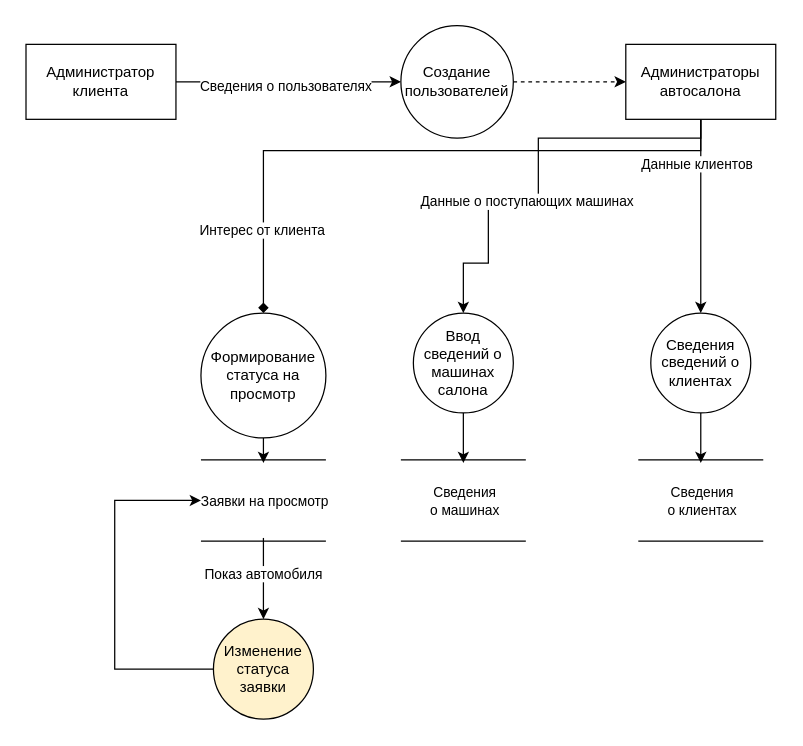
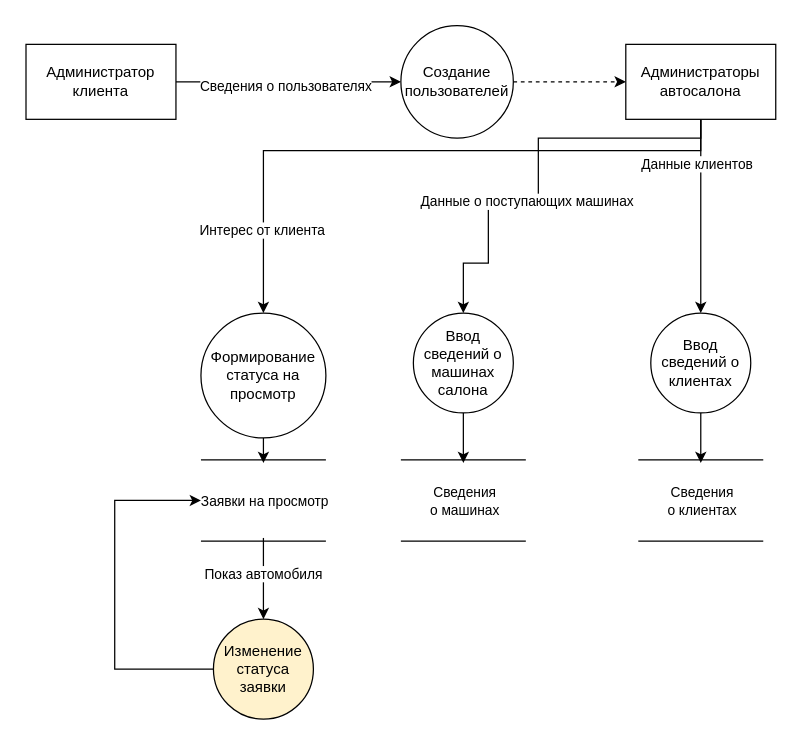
(263, 302) -> (263, 303)
(701, 363) -> (701, 363)
